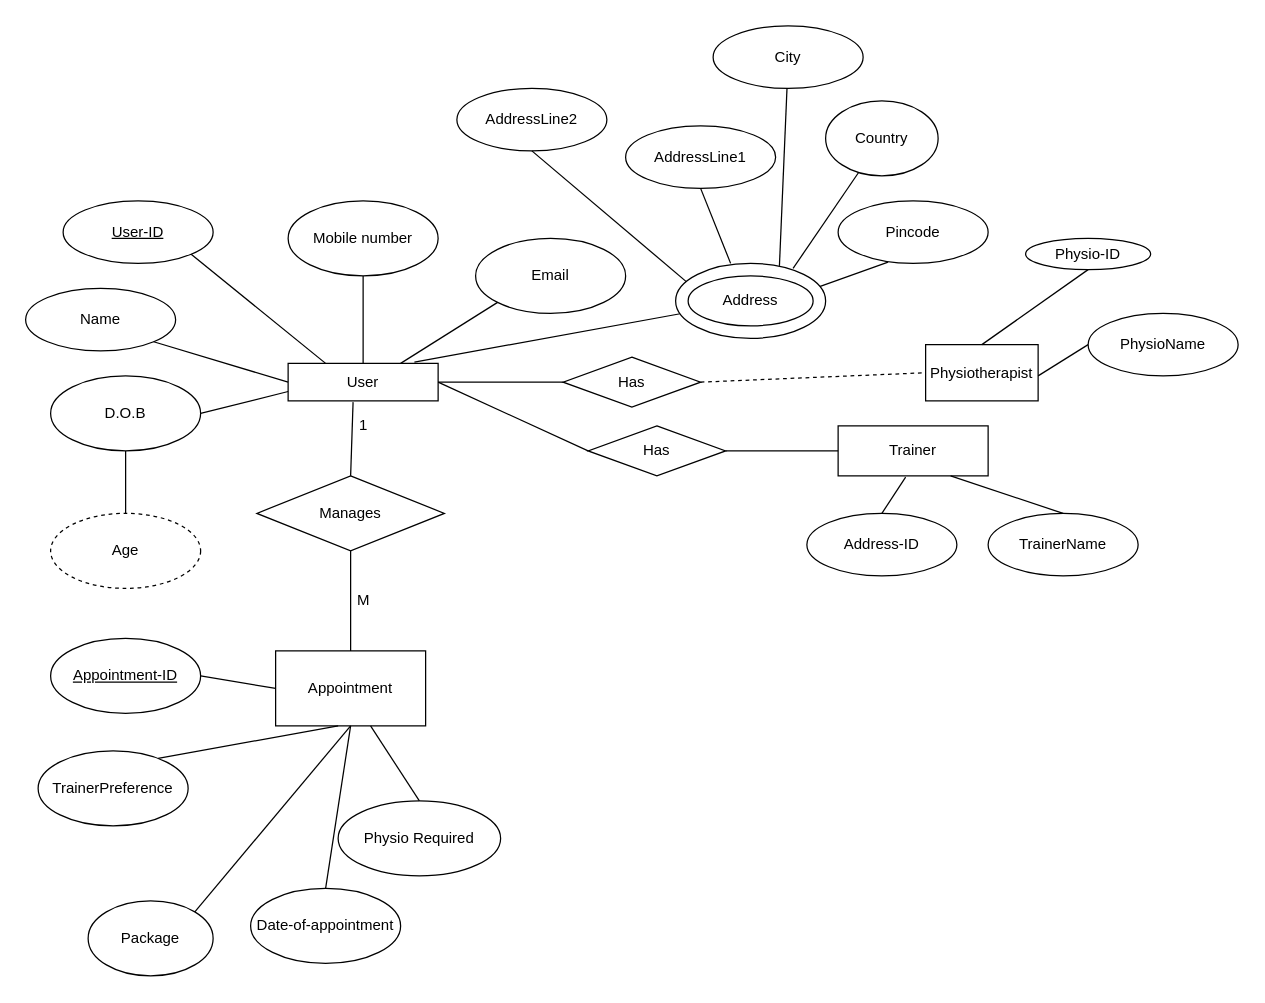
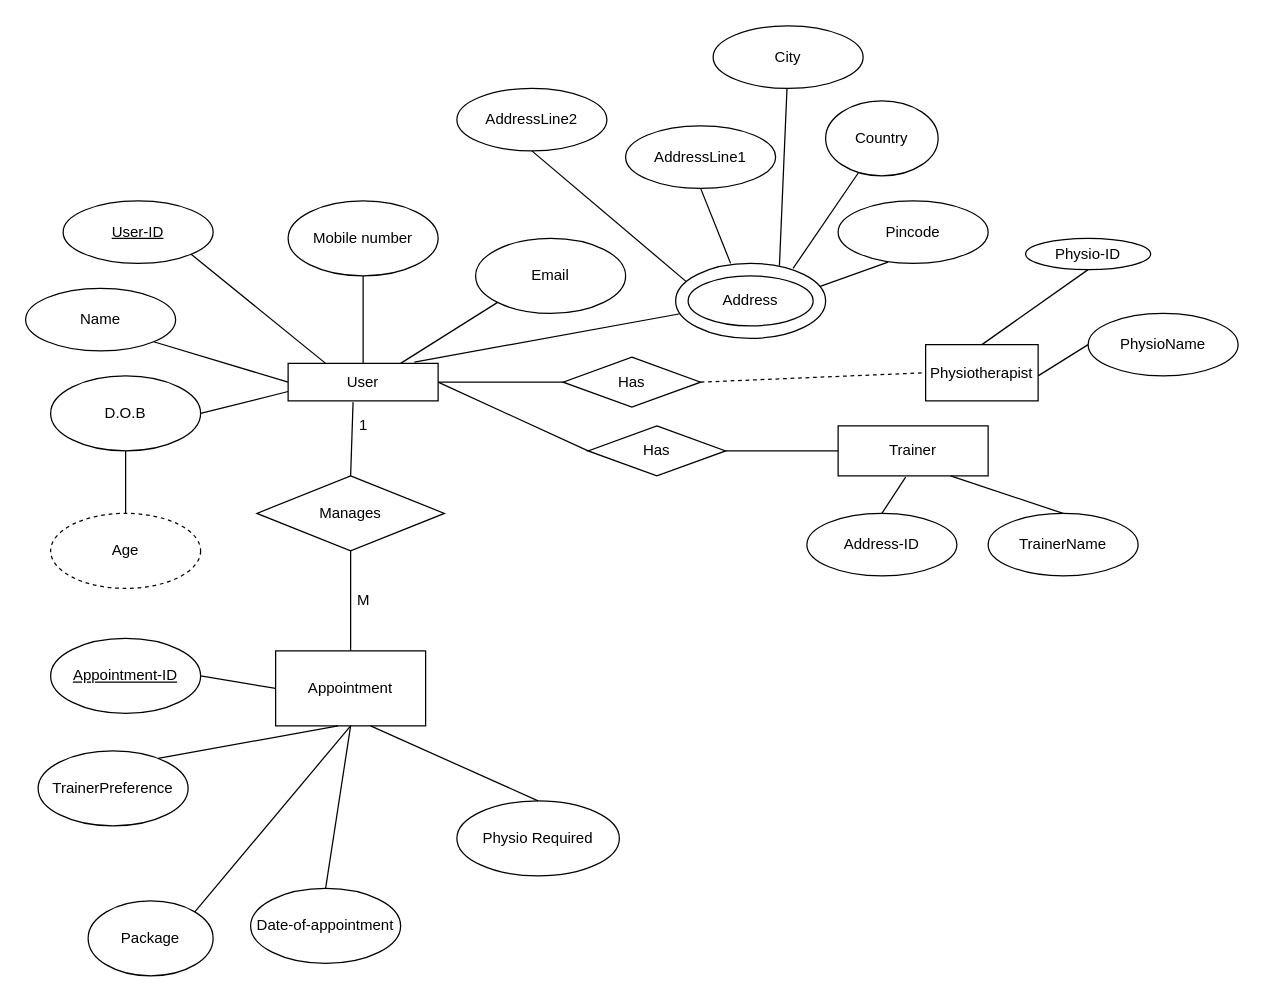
(419, 838) -> (538, 838)
